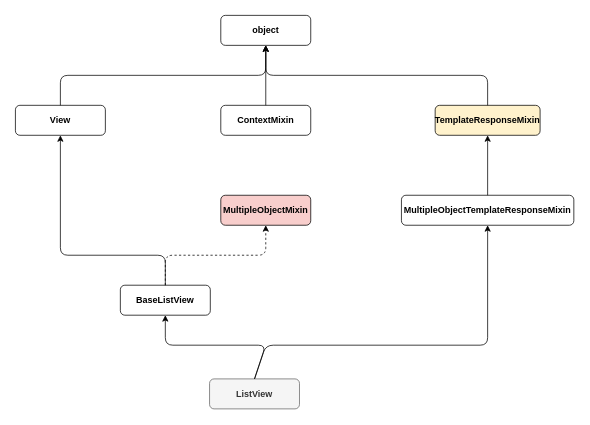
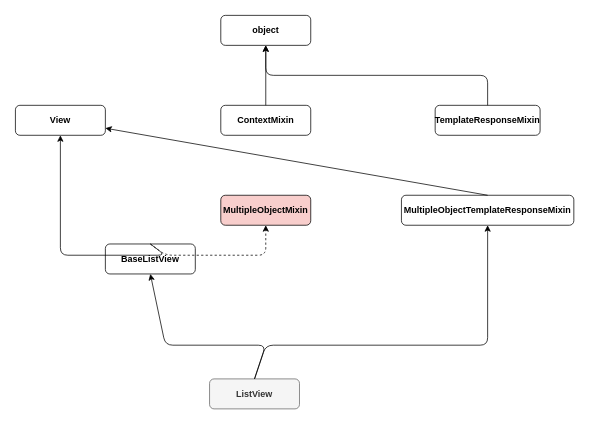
(149, 75) -> none
(488, 120) -> (488, 120)
(488, 168) -> (299, 162)
(165, 300) -> (150, 259)
